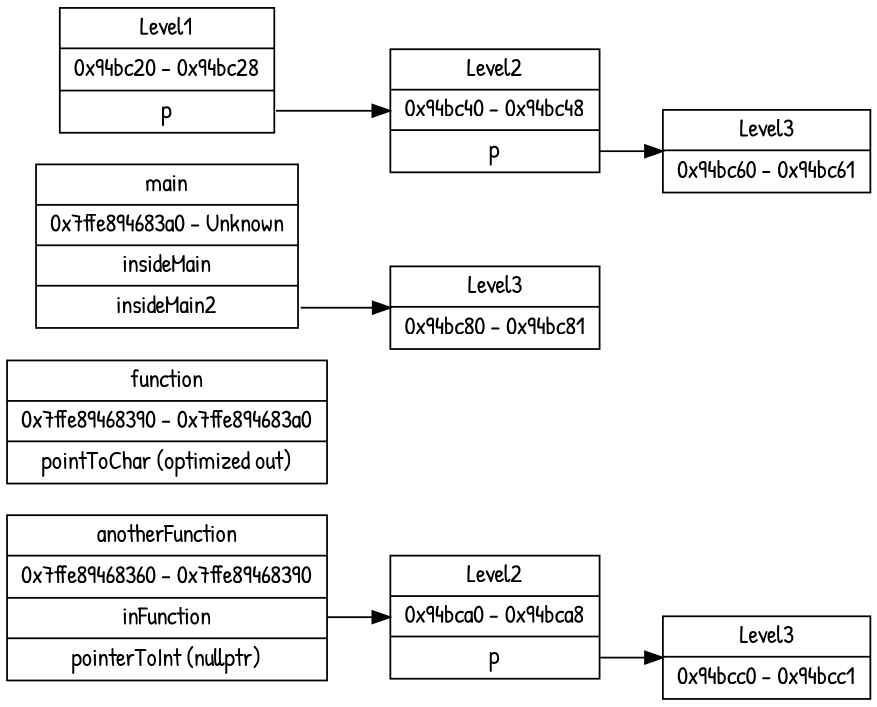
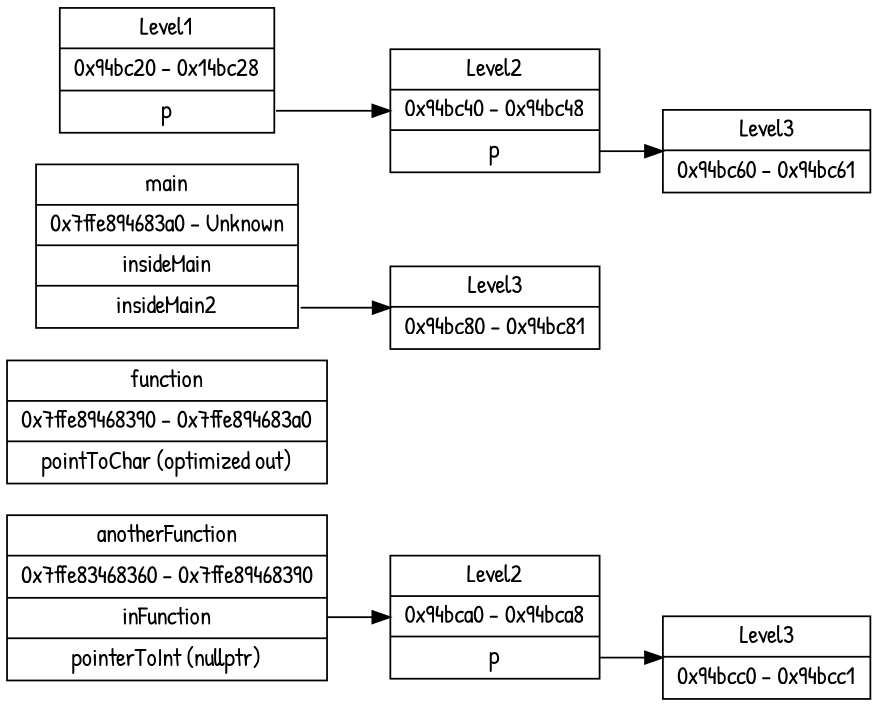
(167, 69) -> (167, 69)
(167, 576) -> (167, 576)
